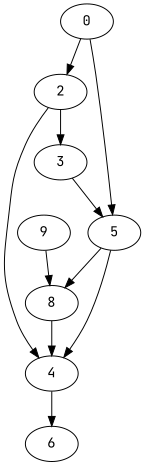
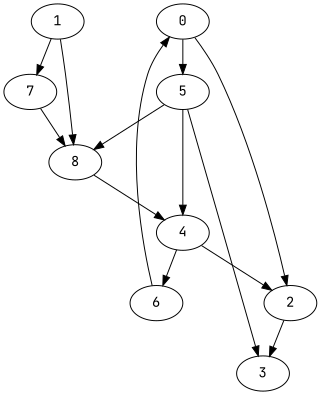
none -> (30, 92)
none -> (136, 163)
(84, 194) -> (222, 228)
(7, 227) -> (225, 260)
(44, 233) -> (58, 22)
